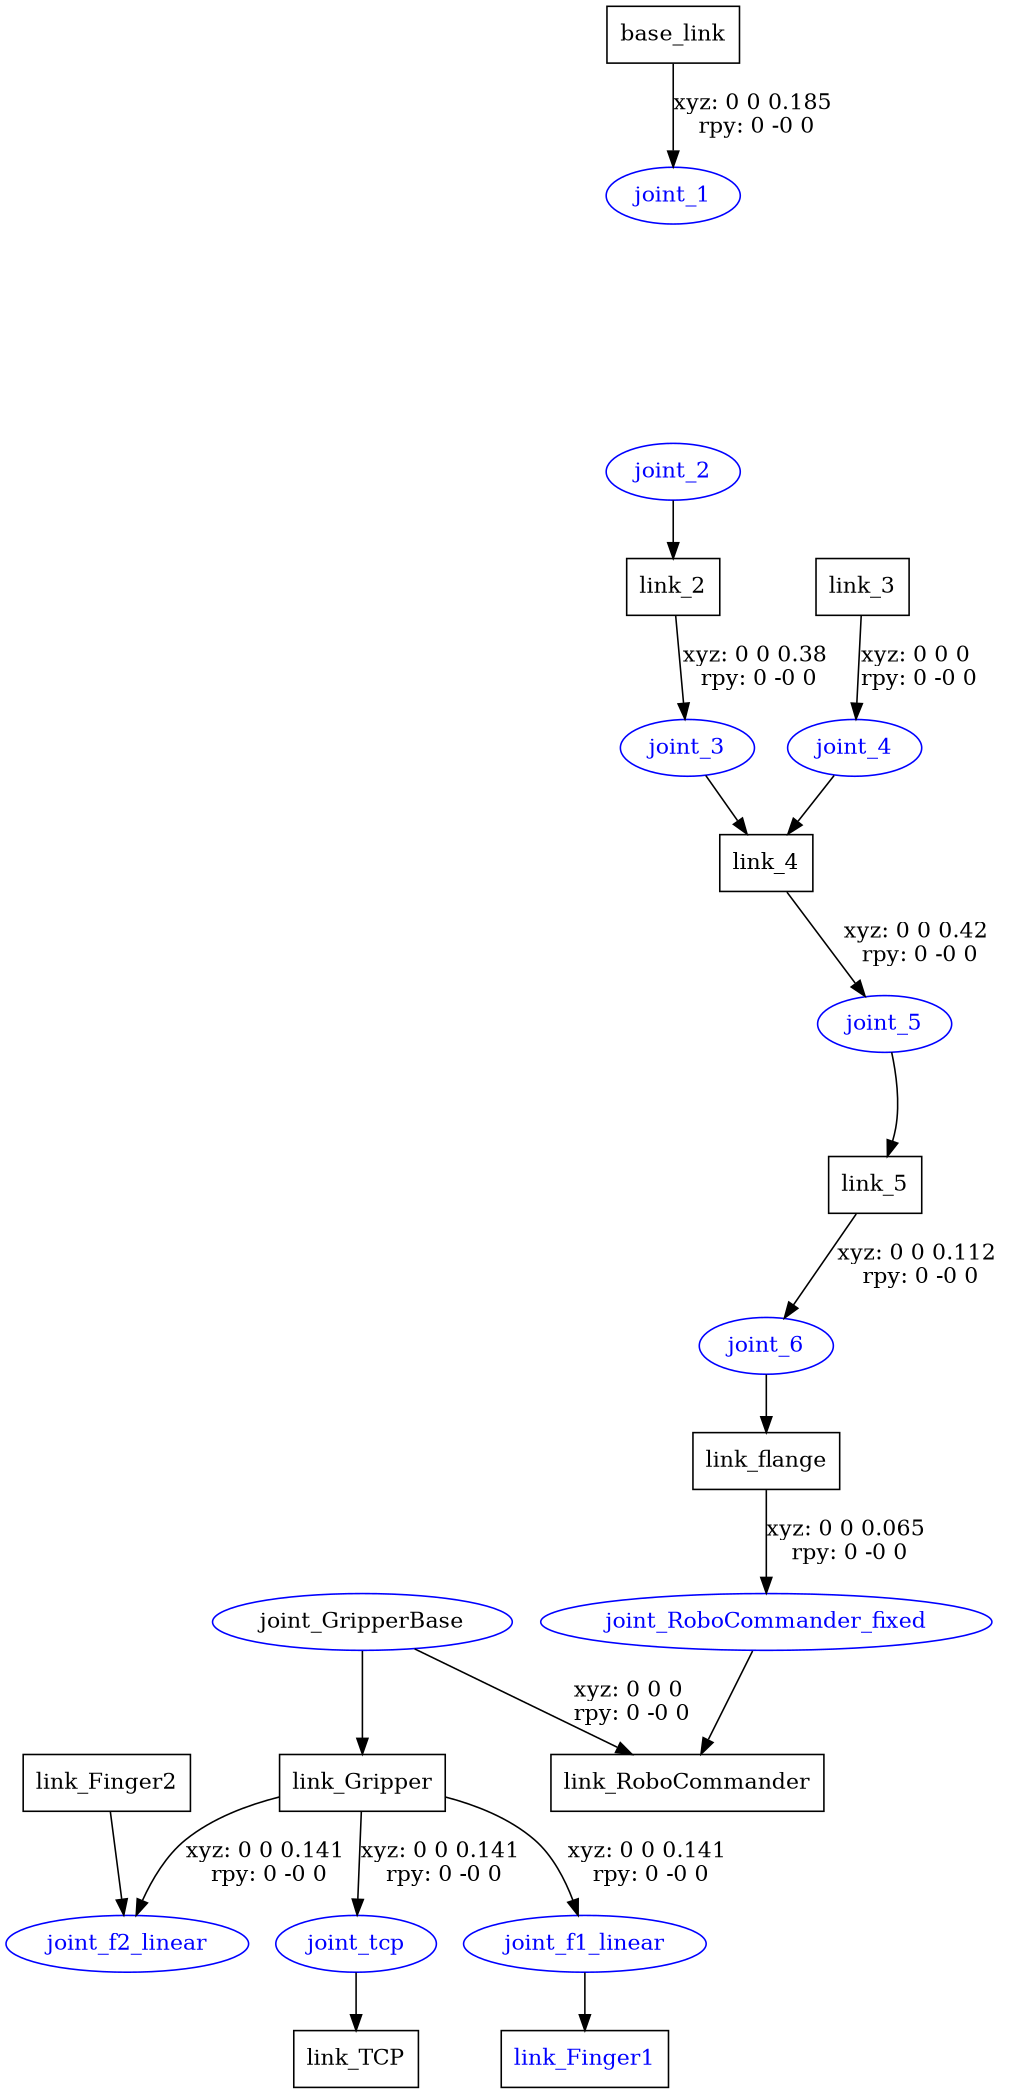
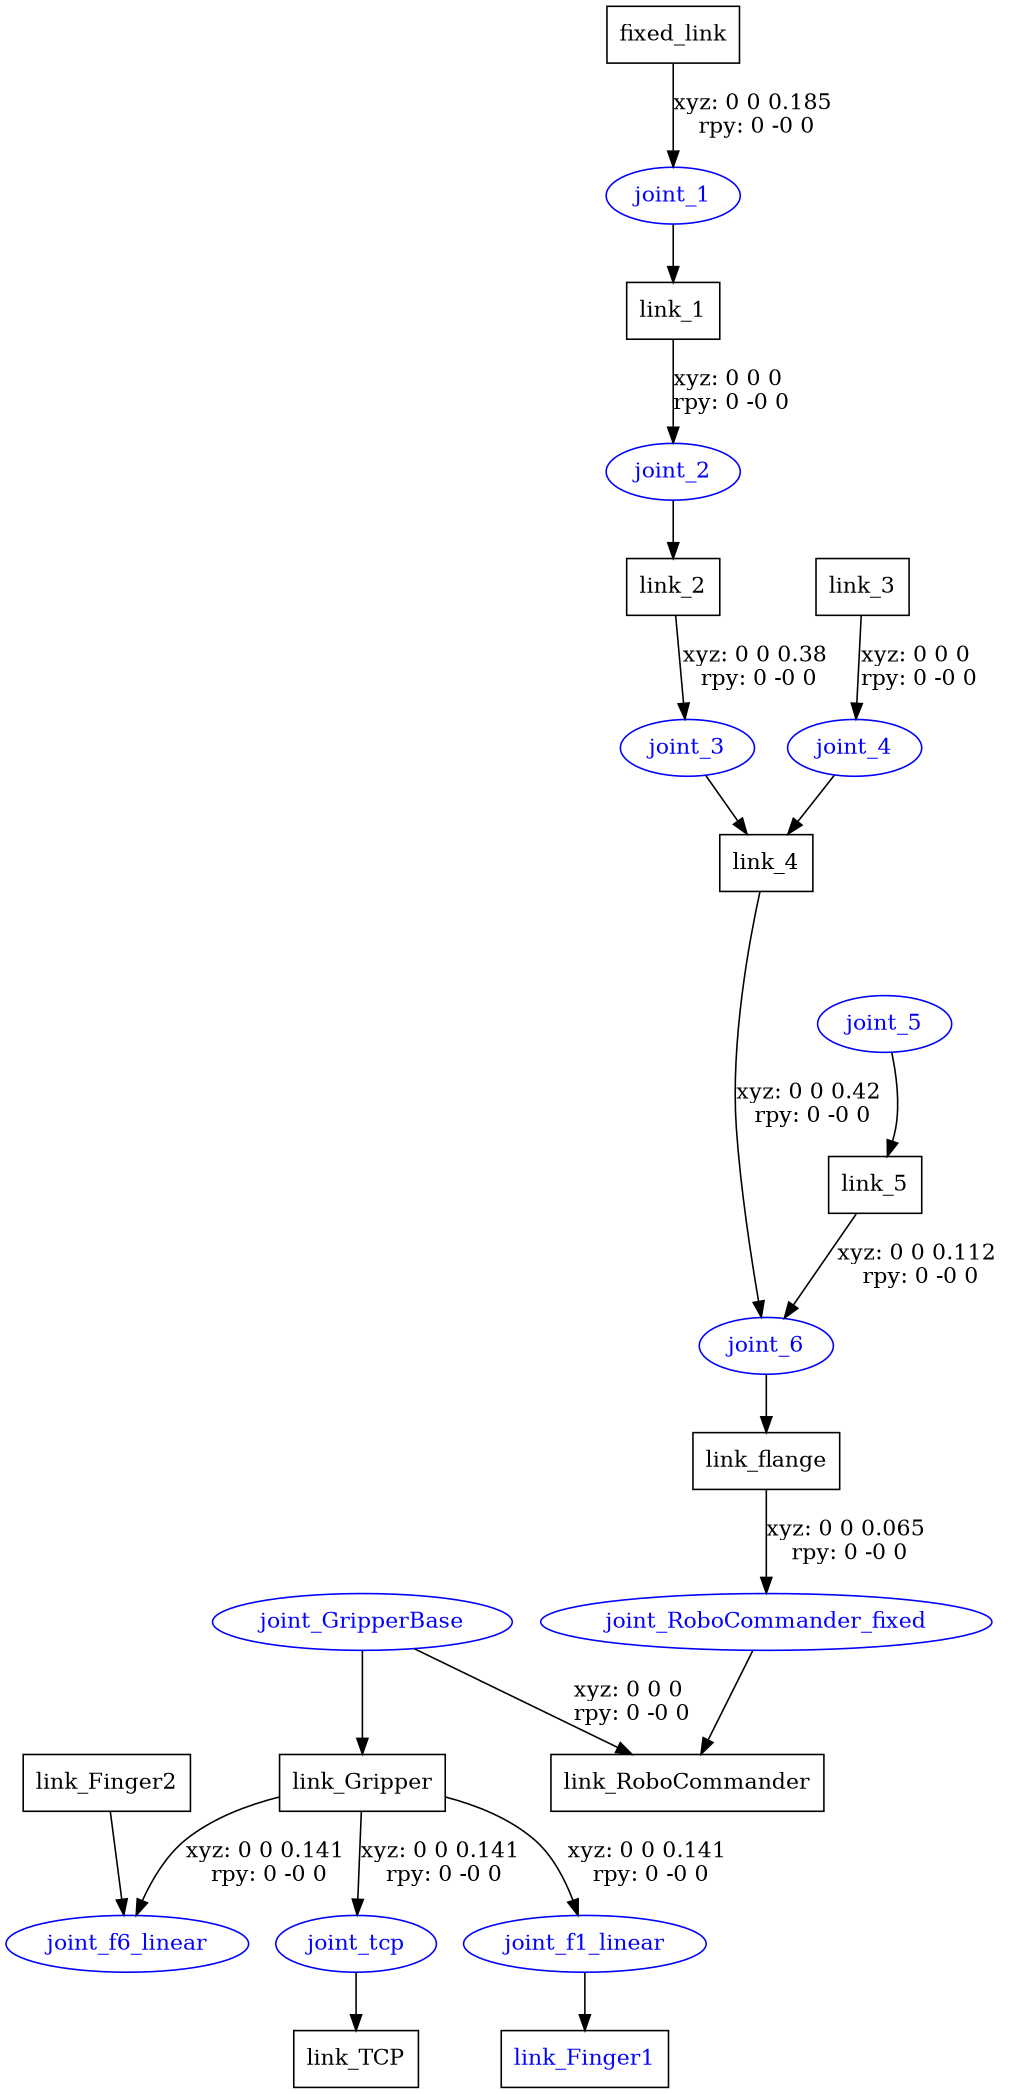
(673, 35) -> (673, 35)
none -> (673, 311)
(821, 938) -> (735, 1096)
(362, 1622) -> (362, 1622)
(127, 1944) -> (127, 1944)
